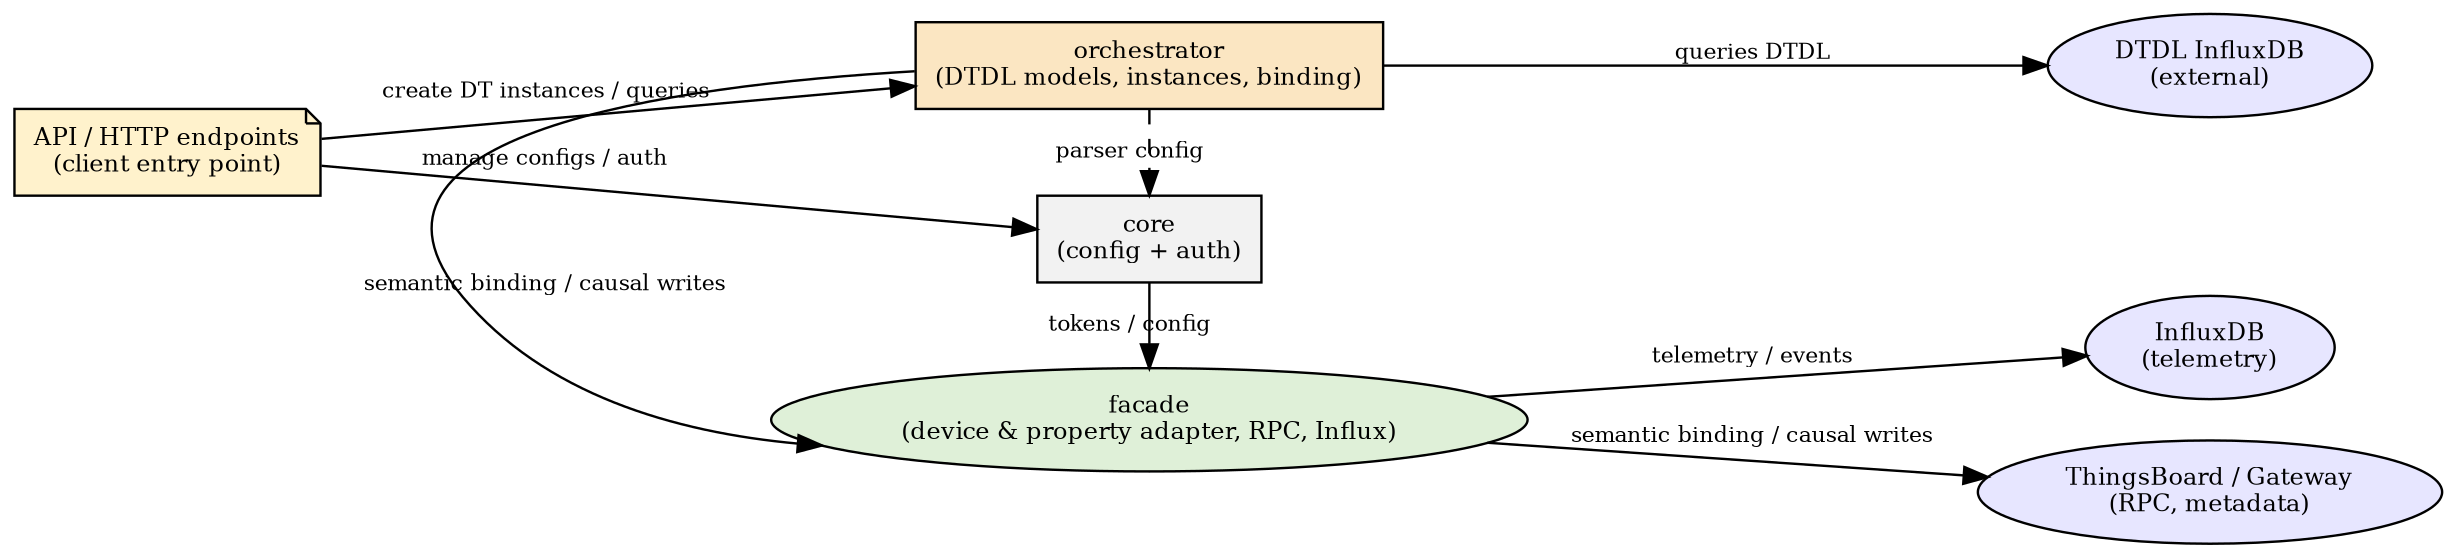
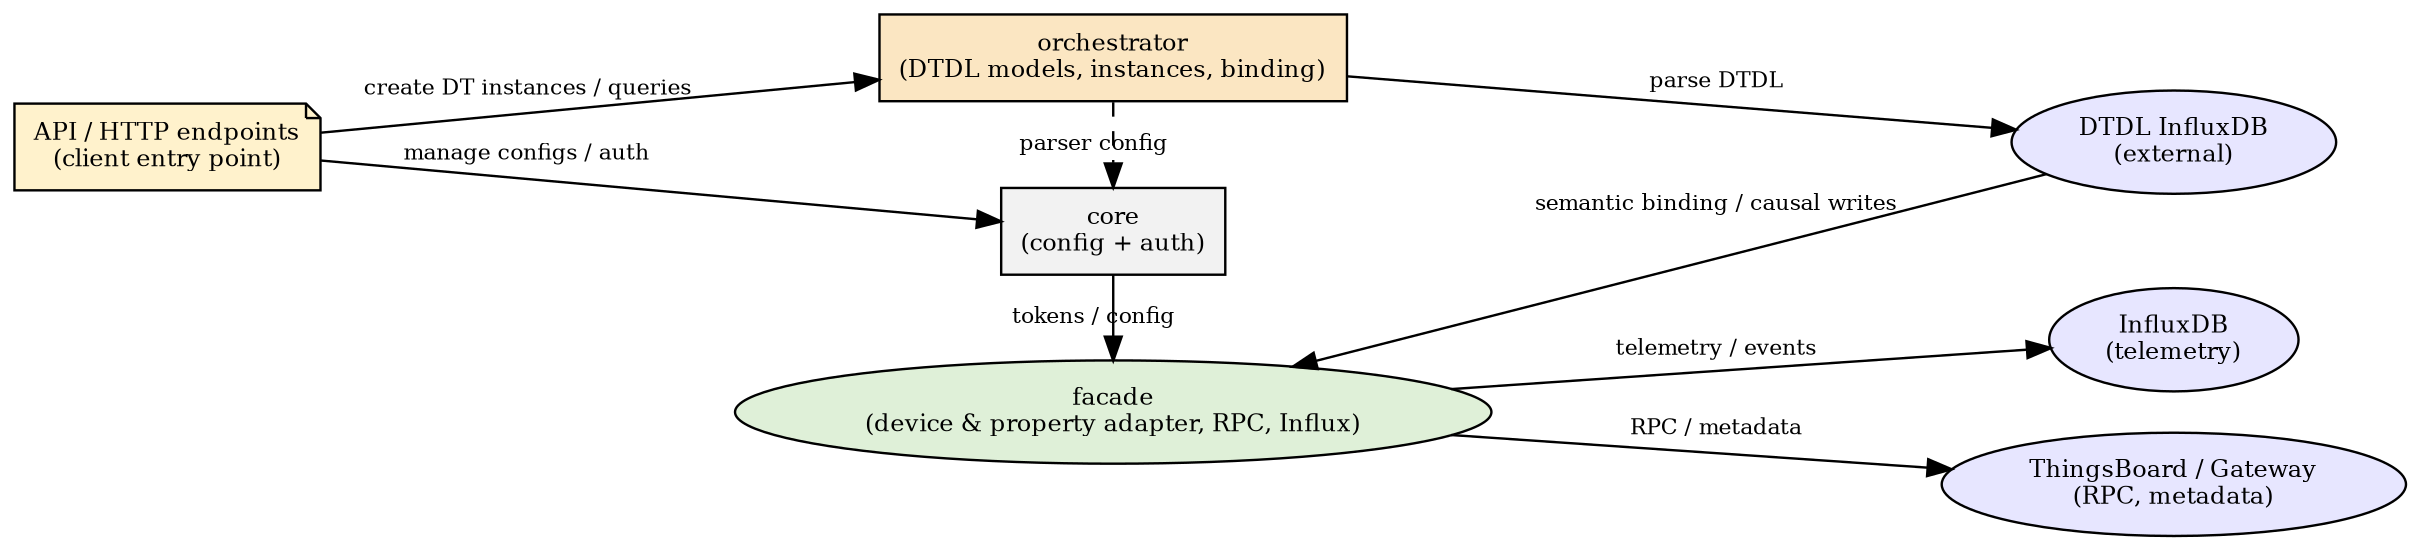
(1753, 54) -> (1717, 82)
(438, 212) -> (1681, 267)
(1753, 437) -> (1717, 429)
